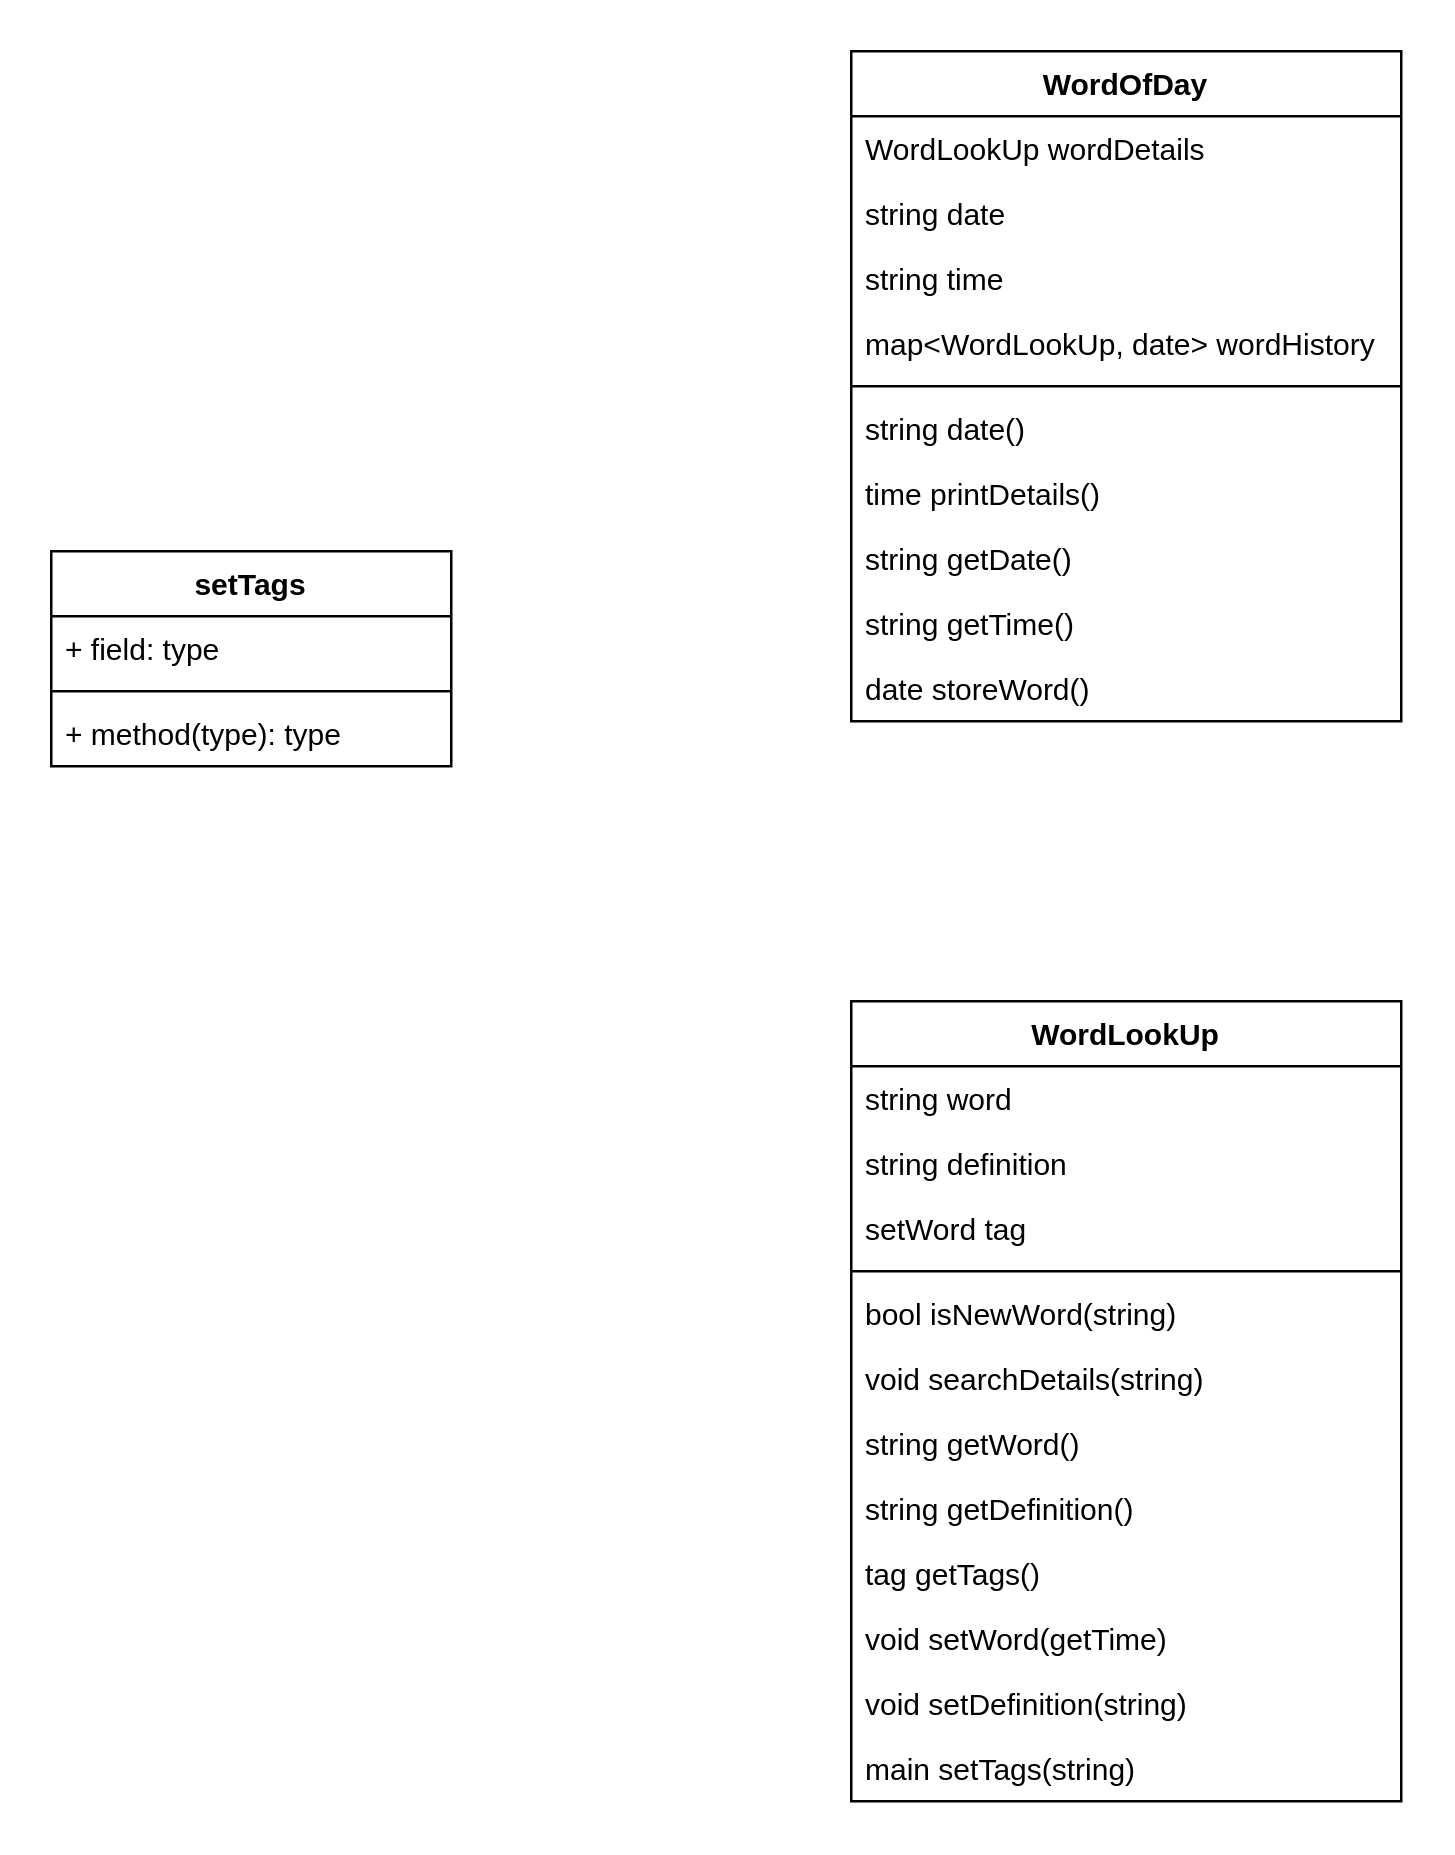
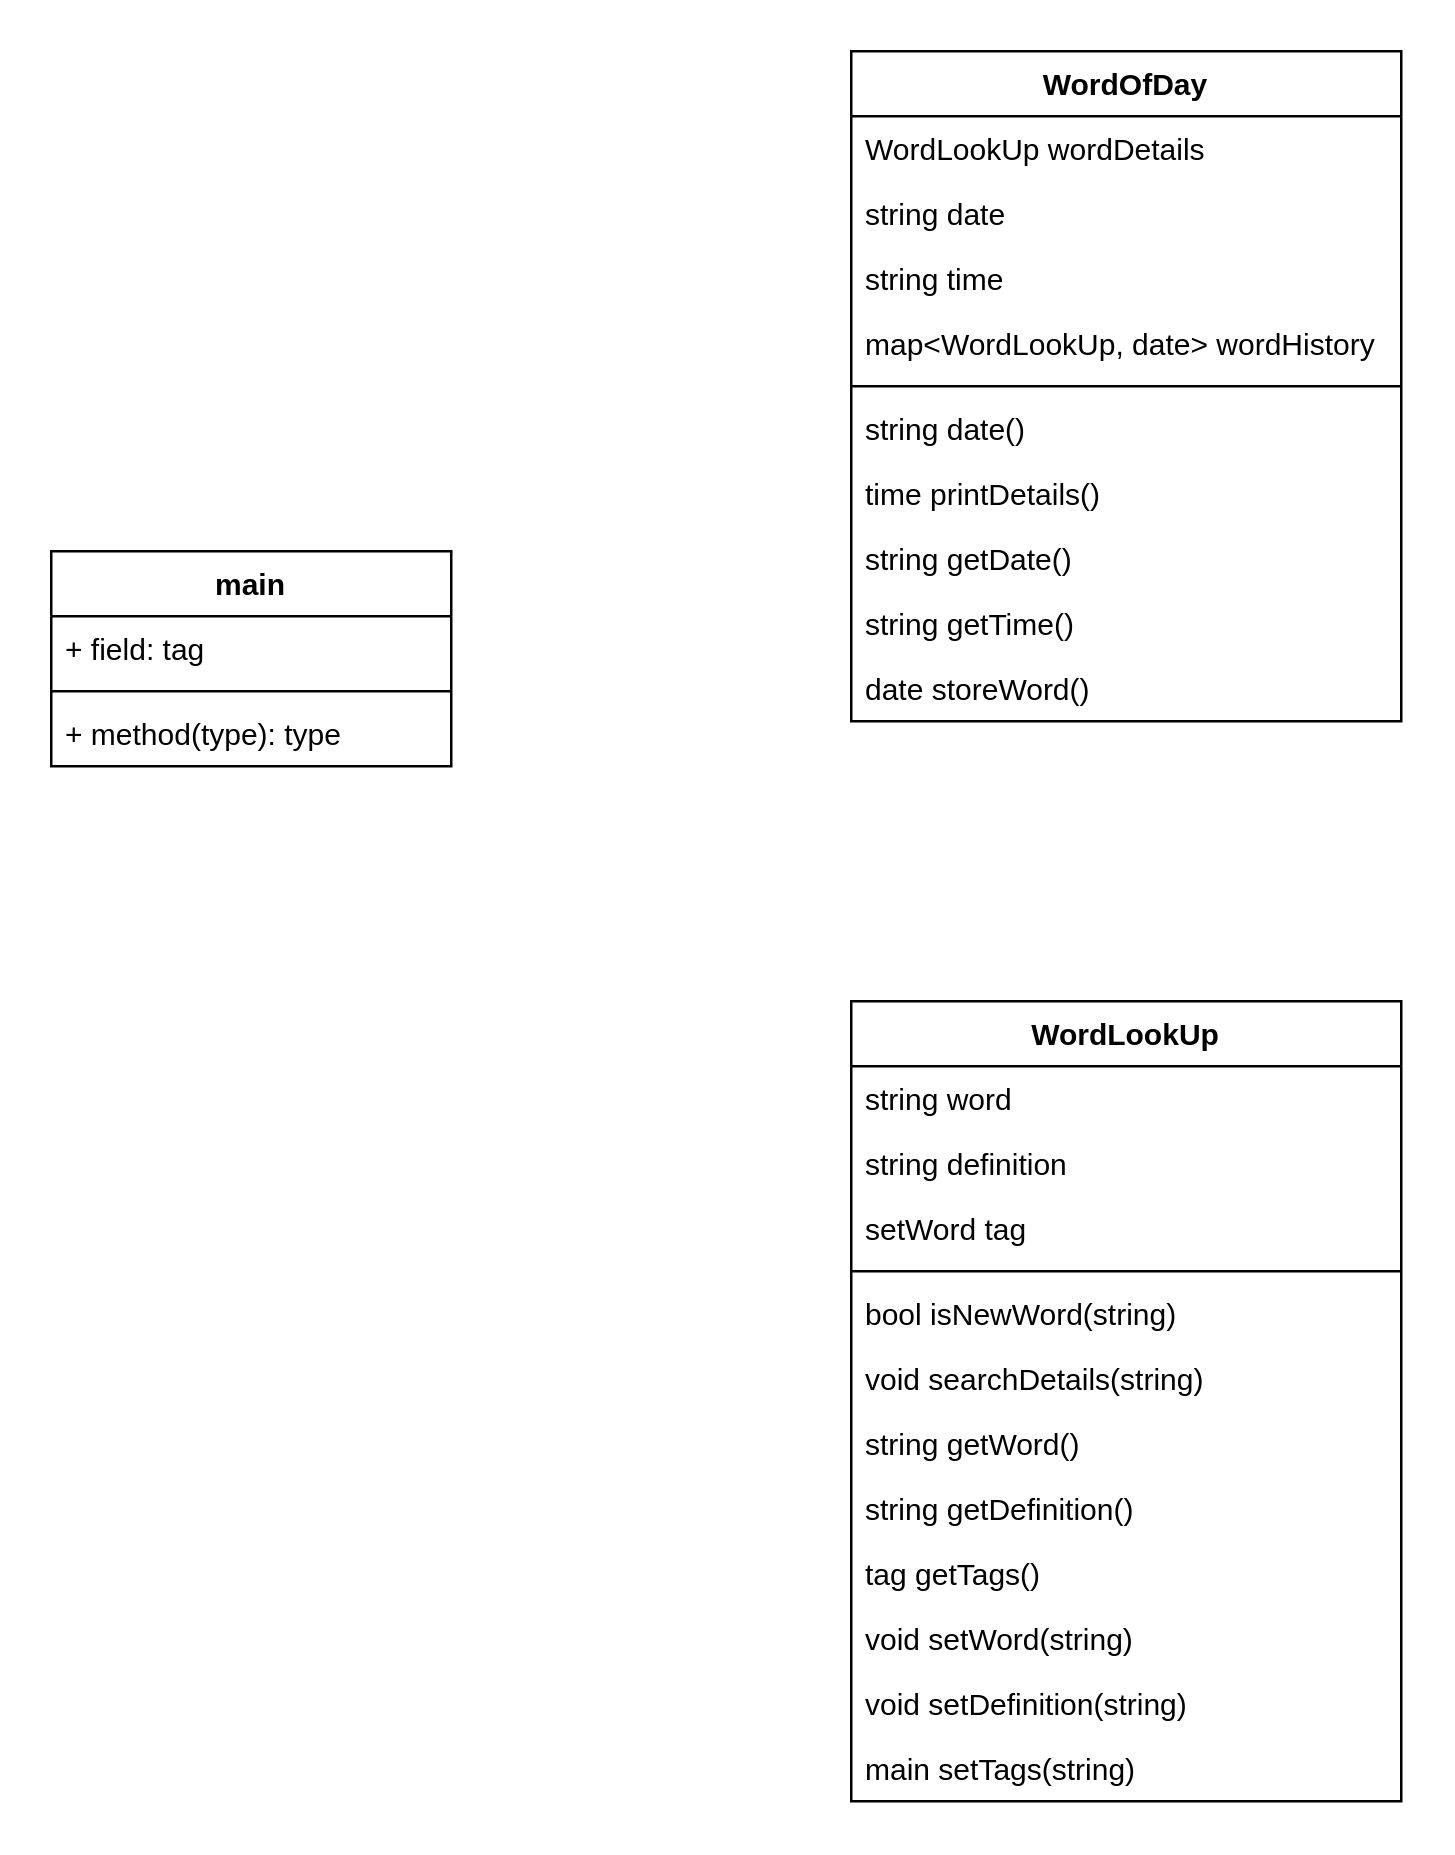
(250, 585) -> (250, 585)
(155, 650) -> (146, 650)
(1030, 1640) -> (1021, 1640)
